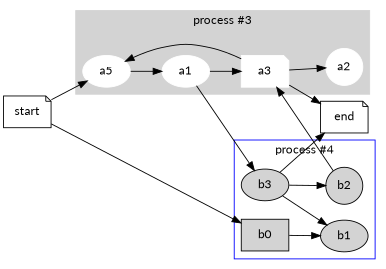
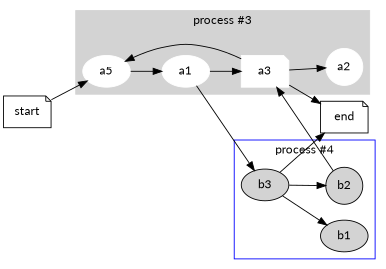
(265, 235) -> none
